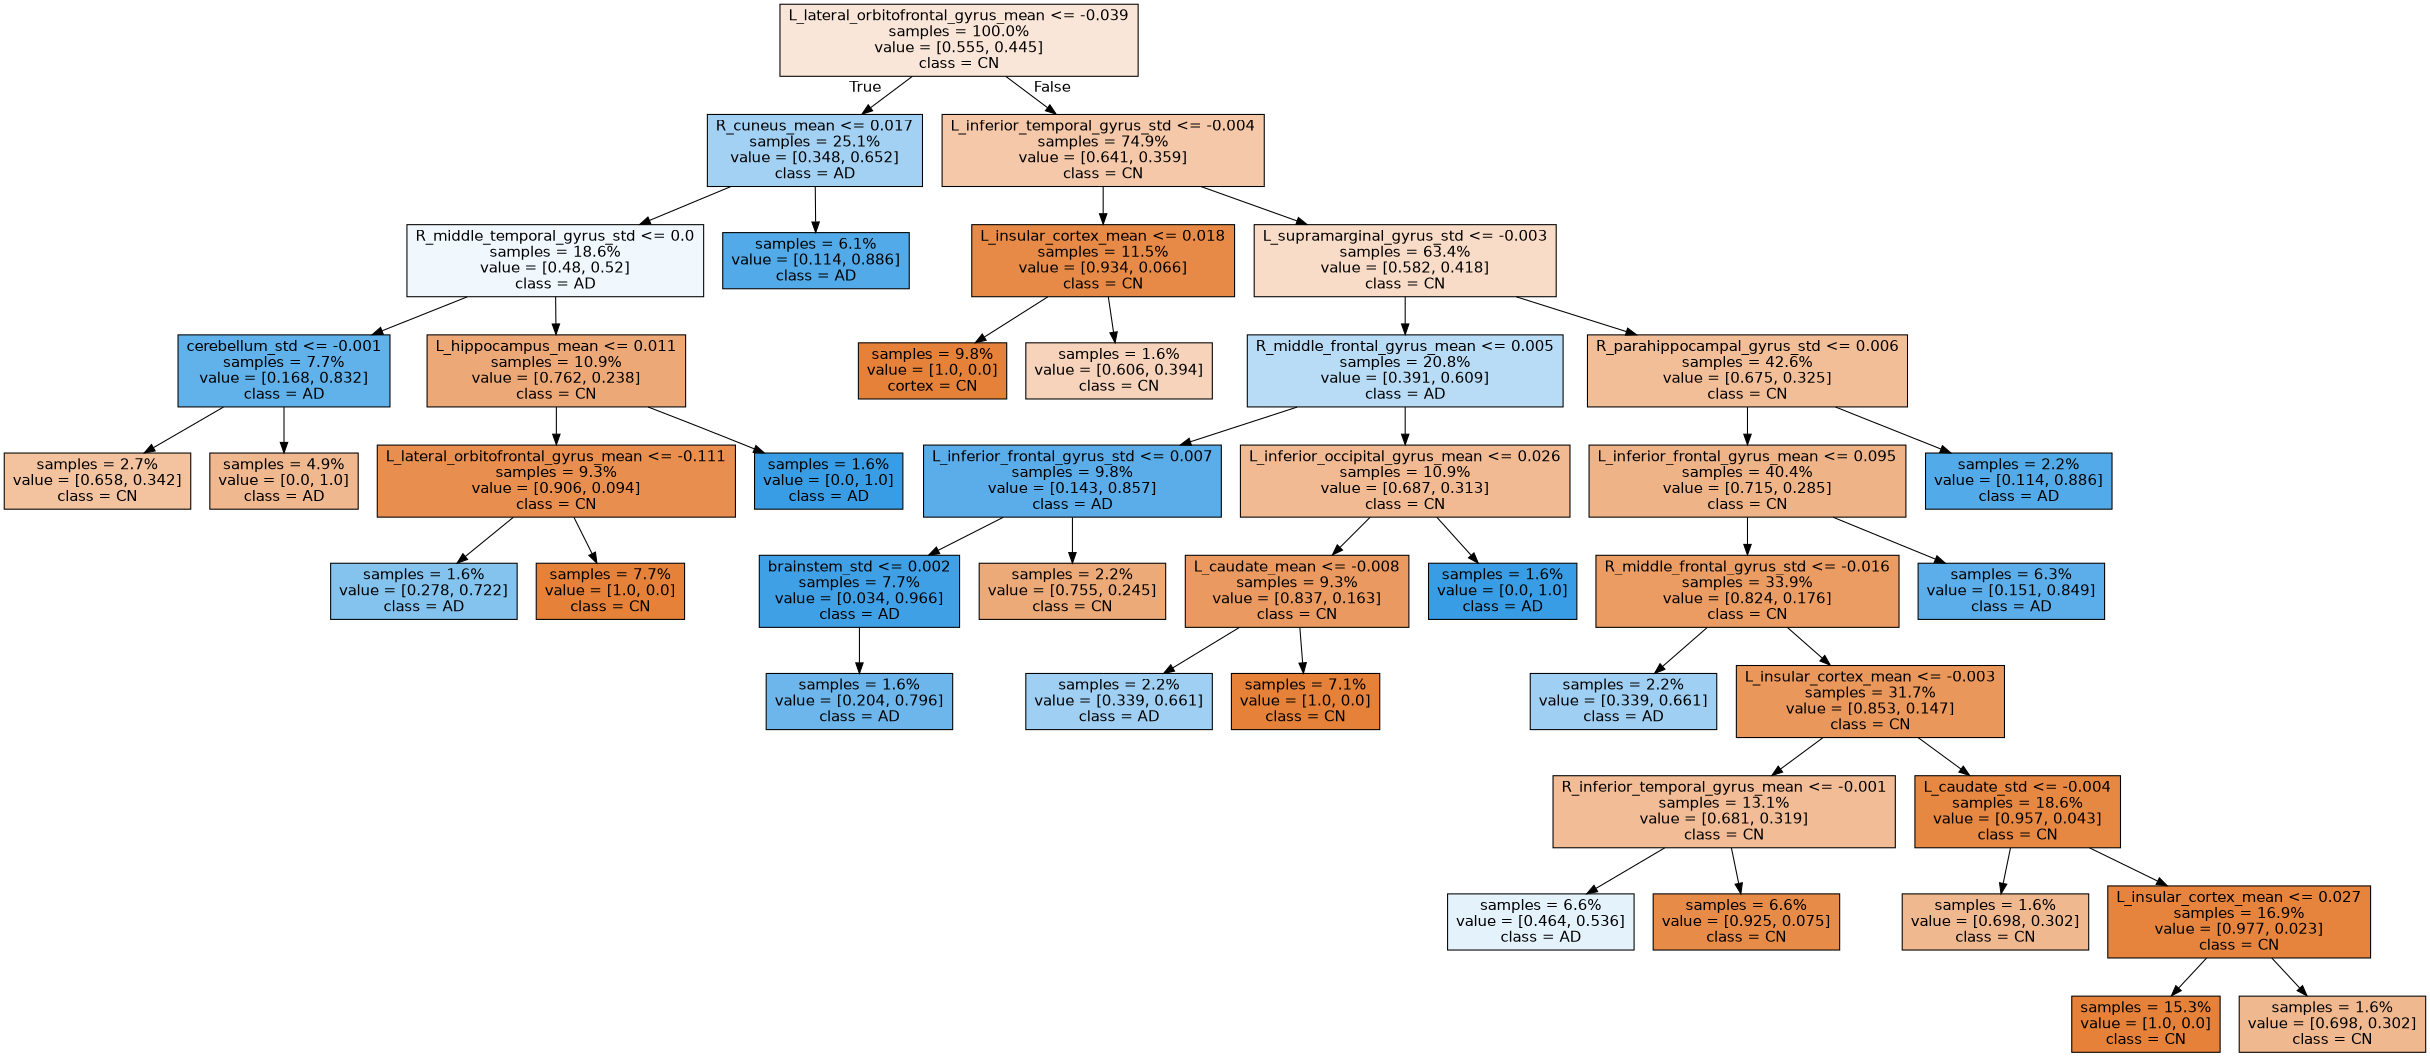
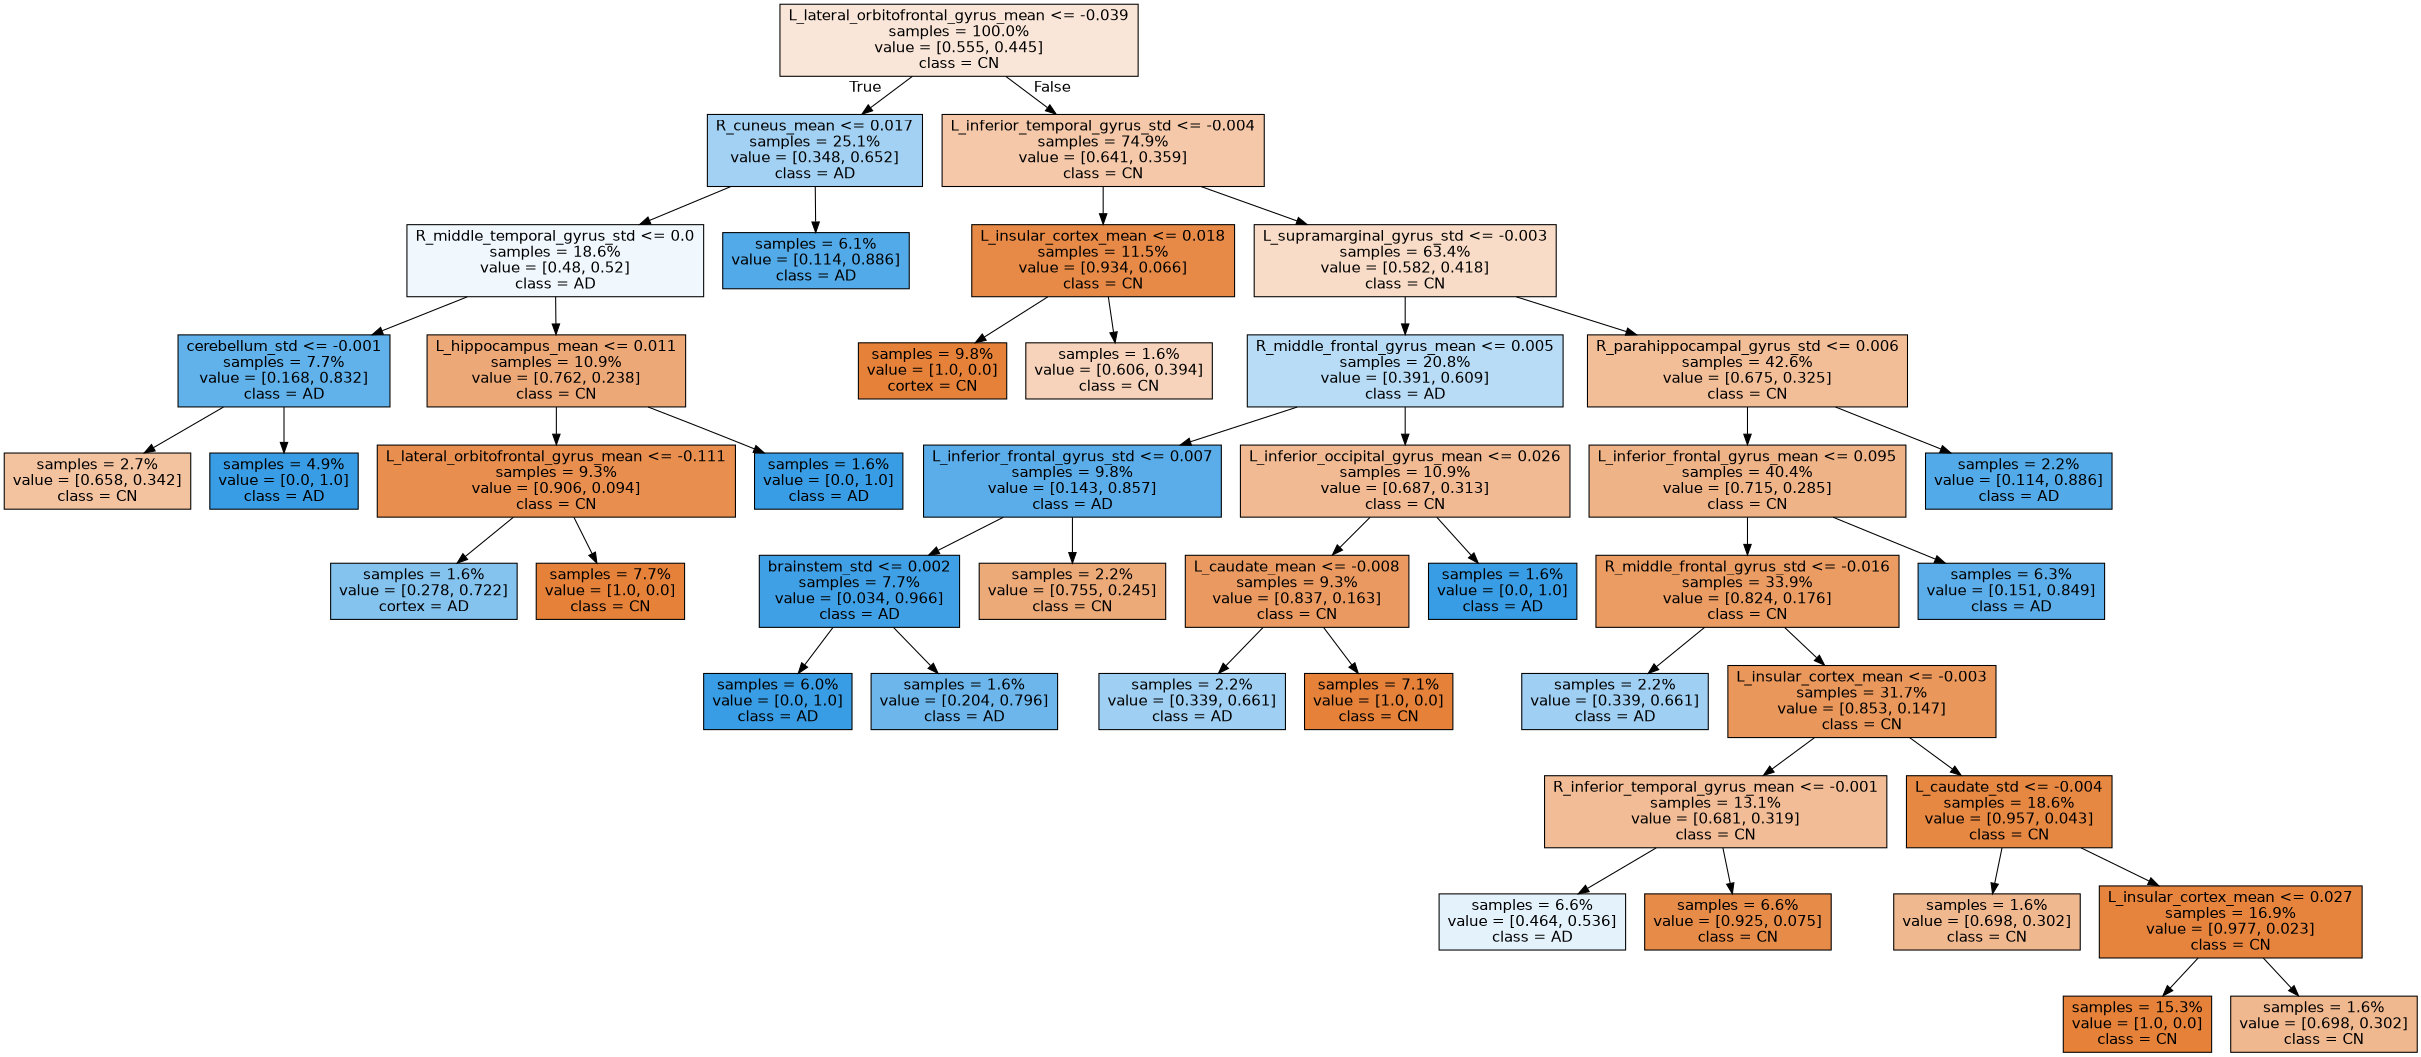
(284, 481) -> (284, 481)
(424, 591) -> (424, 591)
none -> (778, 702)
